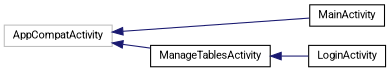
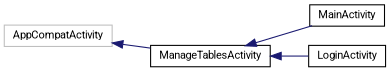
(216, 25) -> (284, 34)
